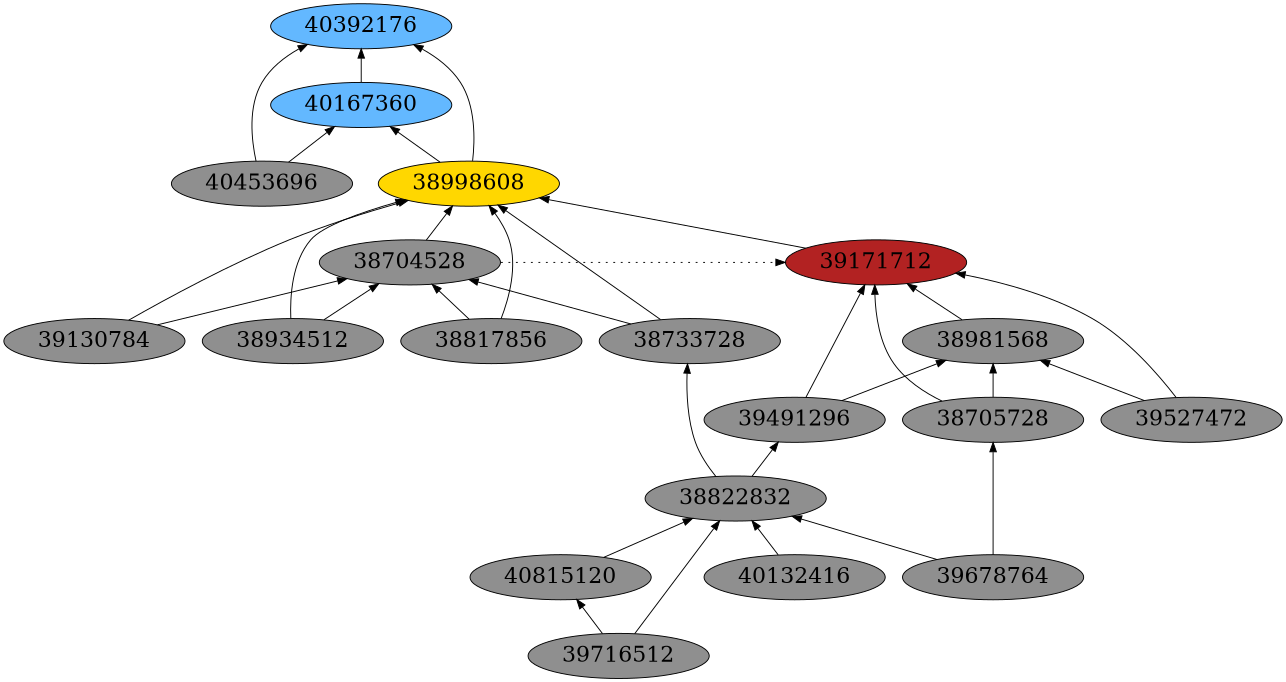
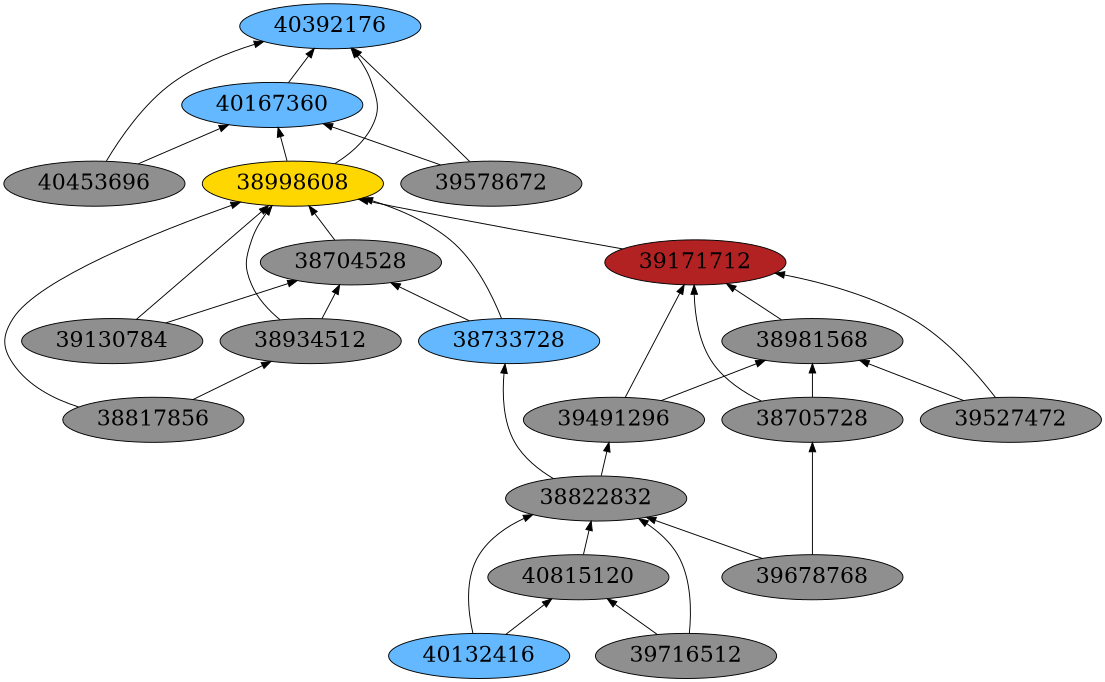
none -> (491, 184)
(638, 262) -> none
(454, 305) -> (228, 383)
(690, 341) -> (509, 341)
(795, 577) -> (479, 656)
(993, 577) -> (812, 577)
none -> (525, 620)
